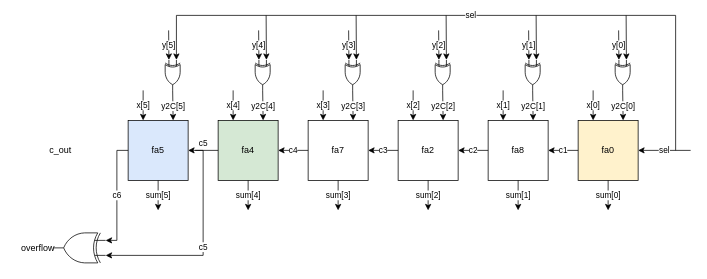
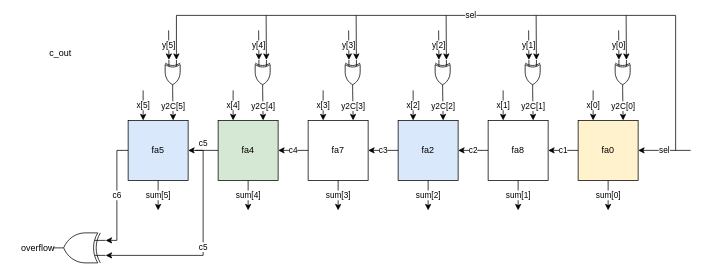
(60, 150) -> (60, 53)
(428, 150) -> (428, 150)
